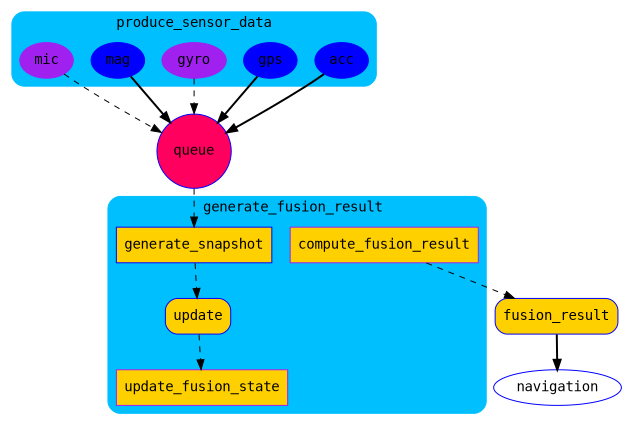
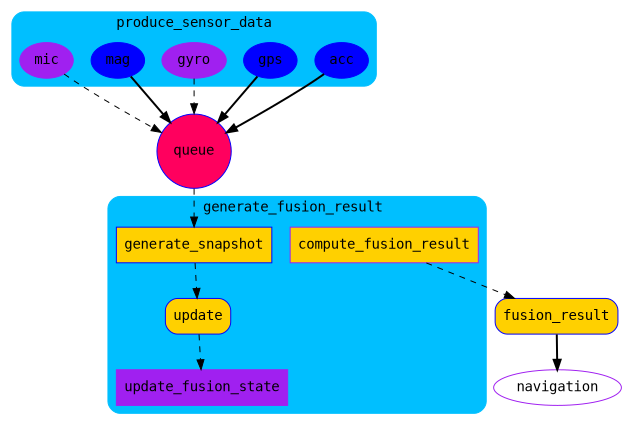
(202, 388) -> (202, 388)
(558, 388) -> (558, 388)
